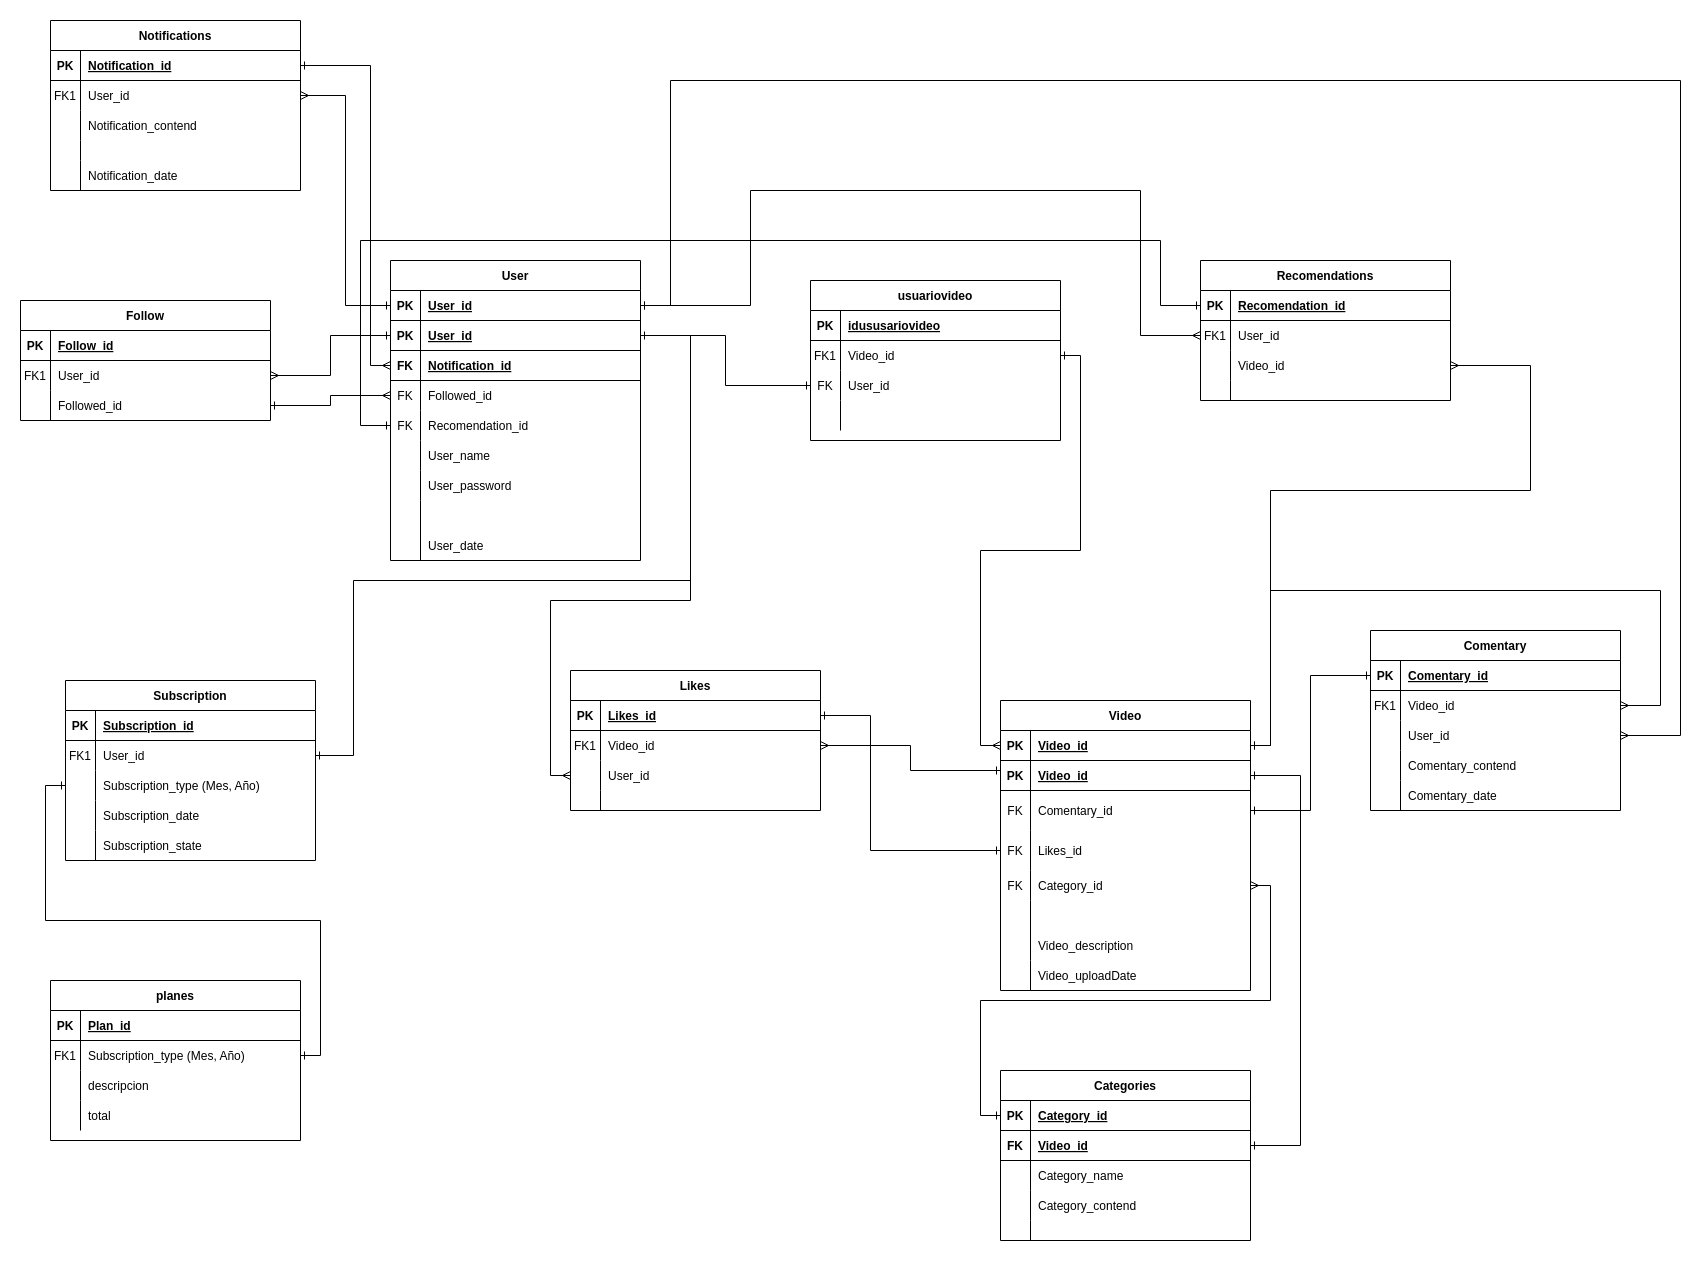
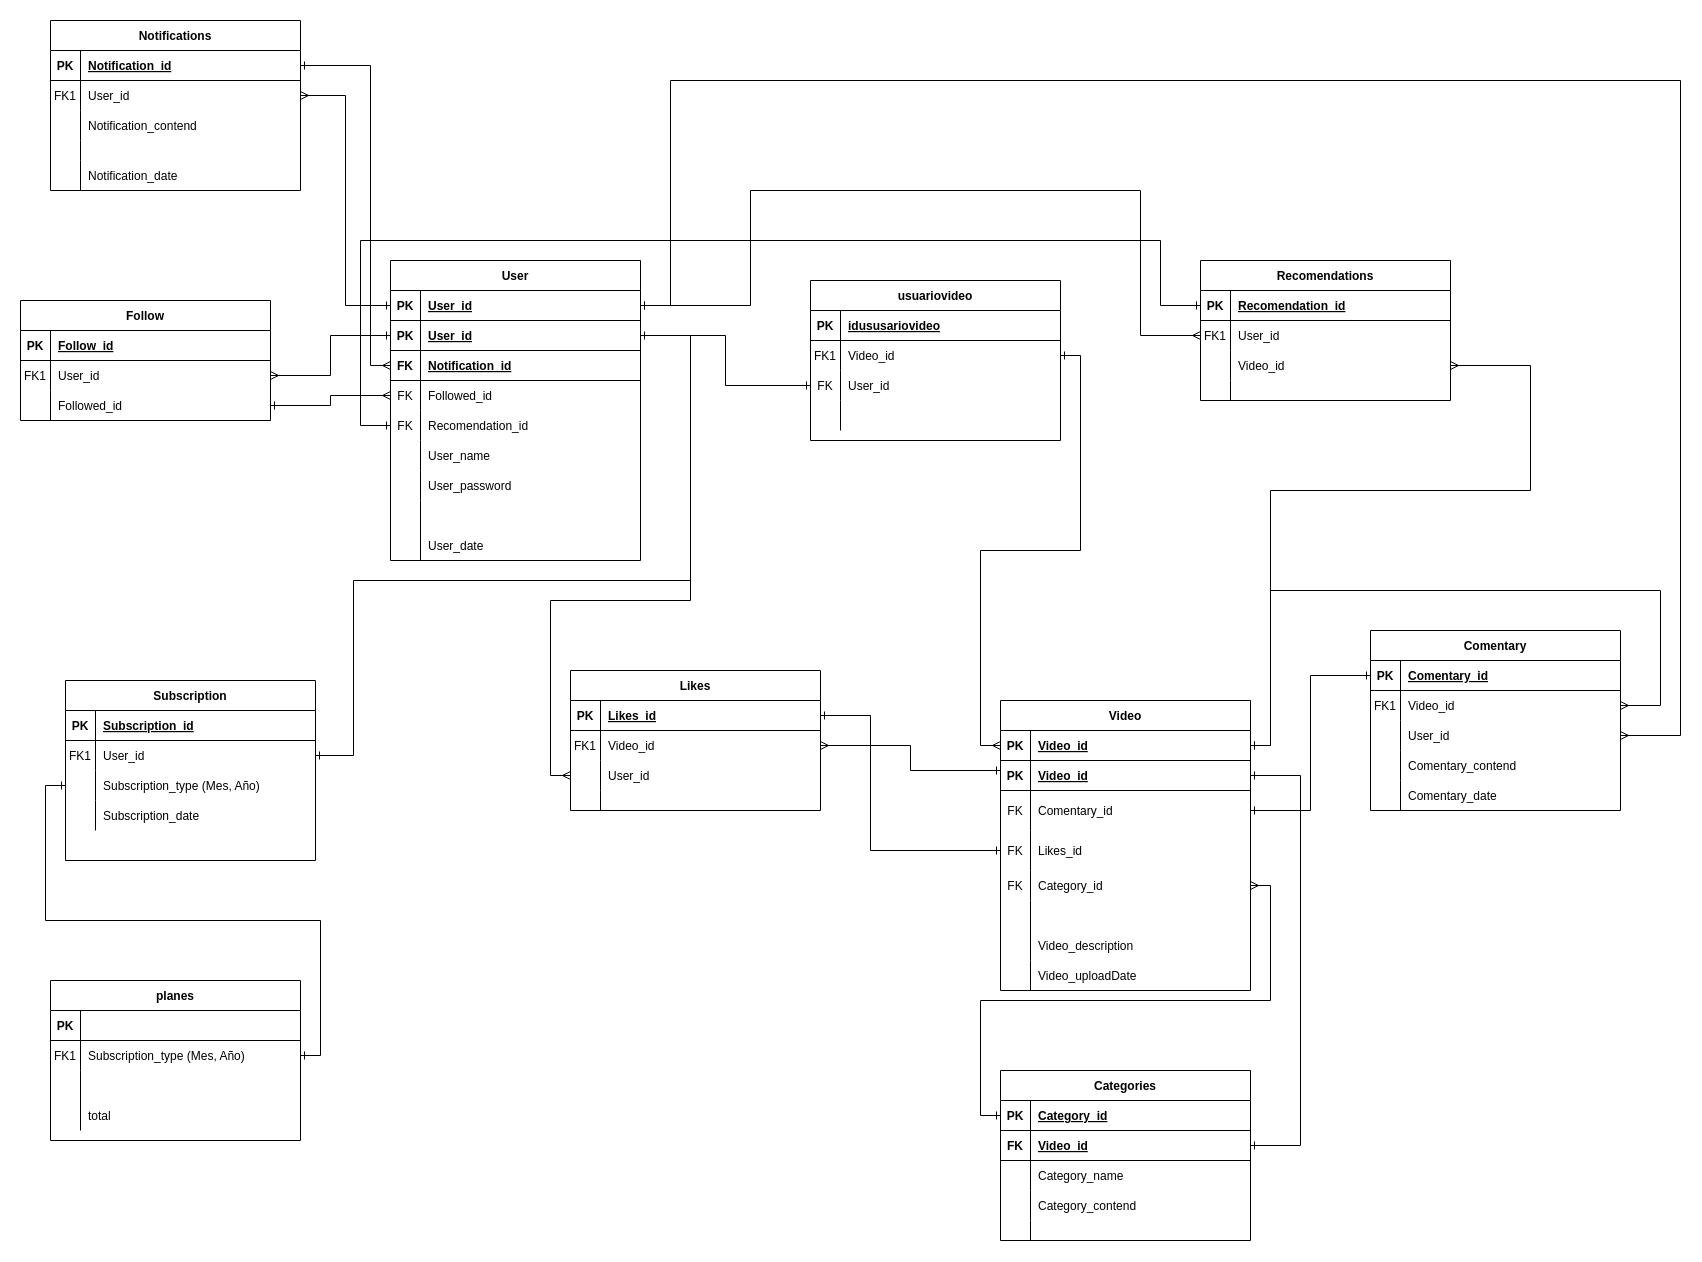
(206, 846) -> none
(191, 1026) -> none
(191, 1086) -> none
